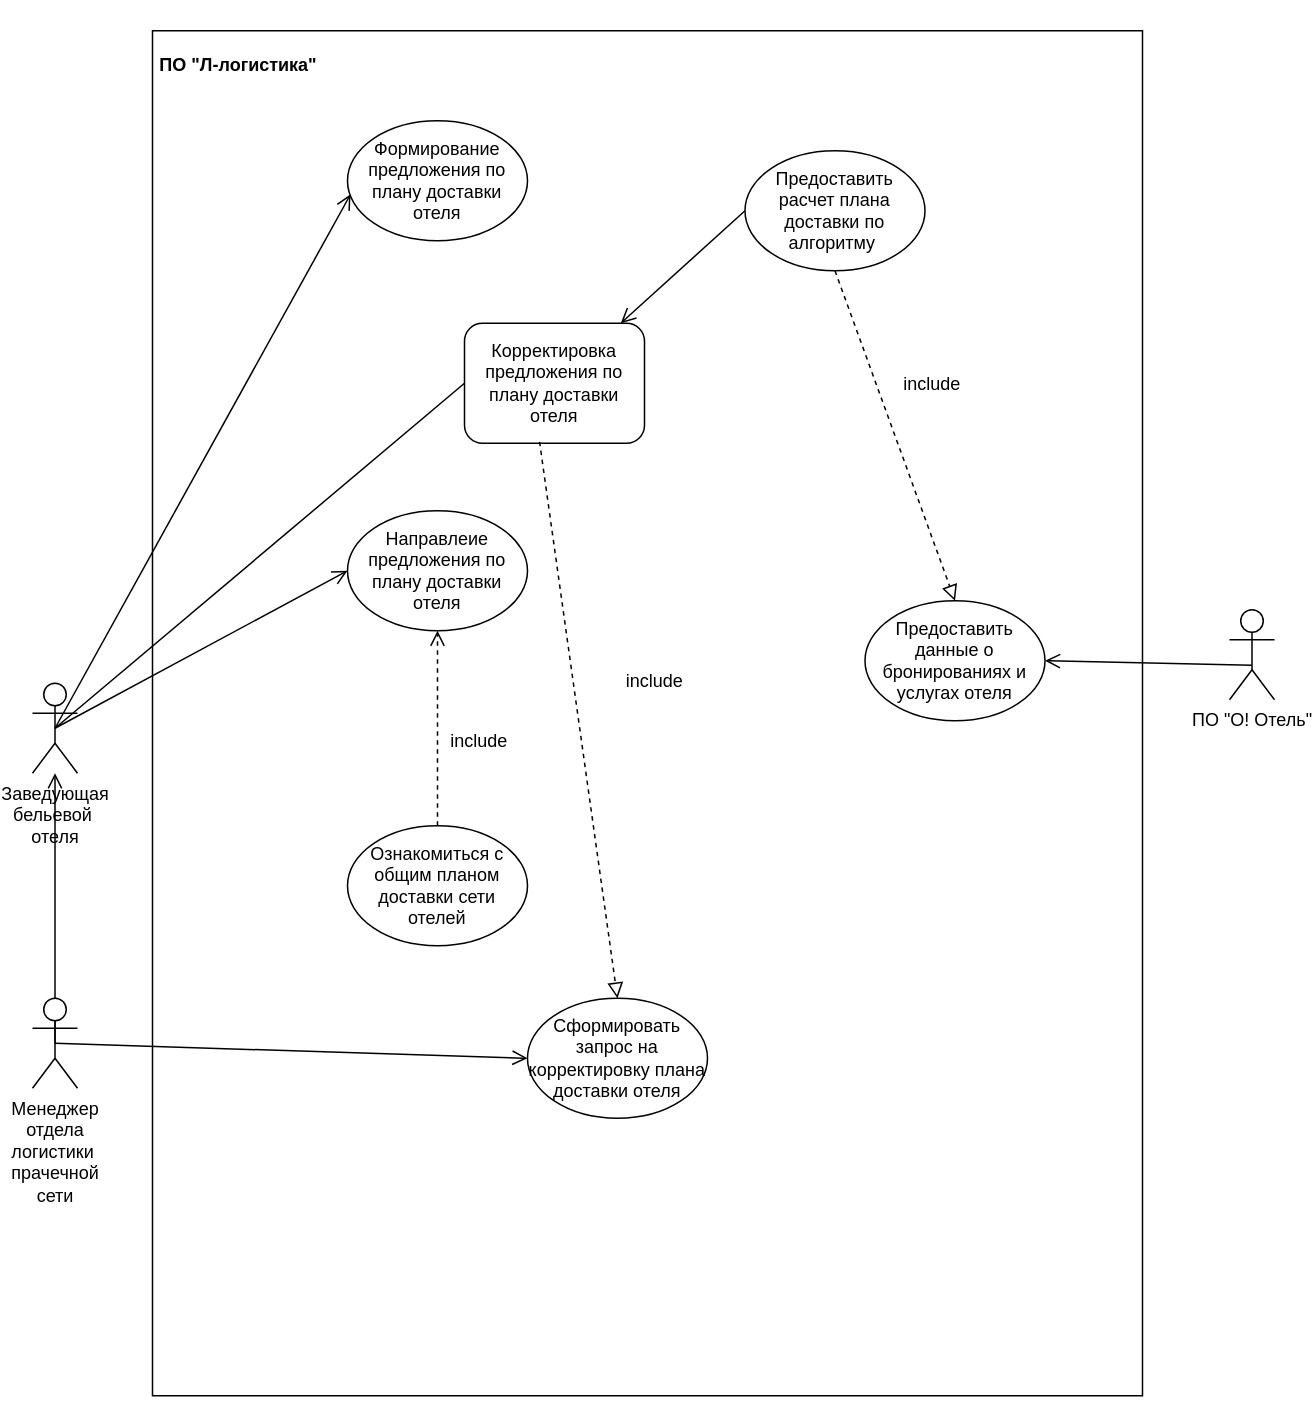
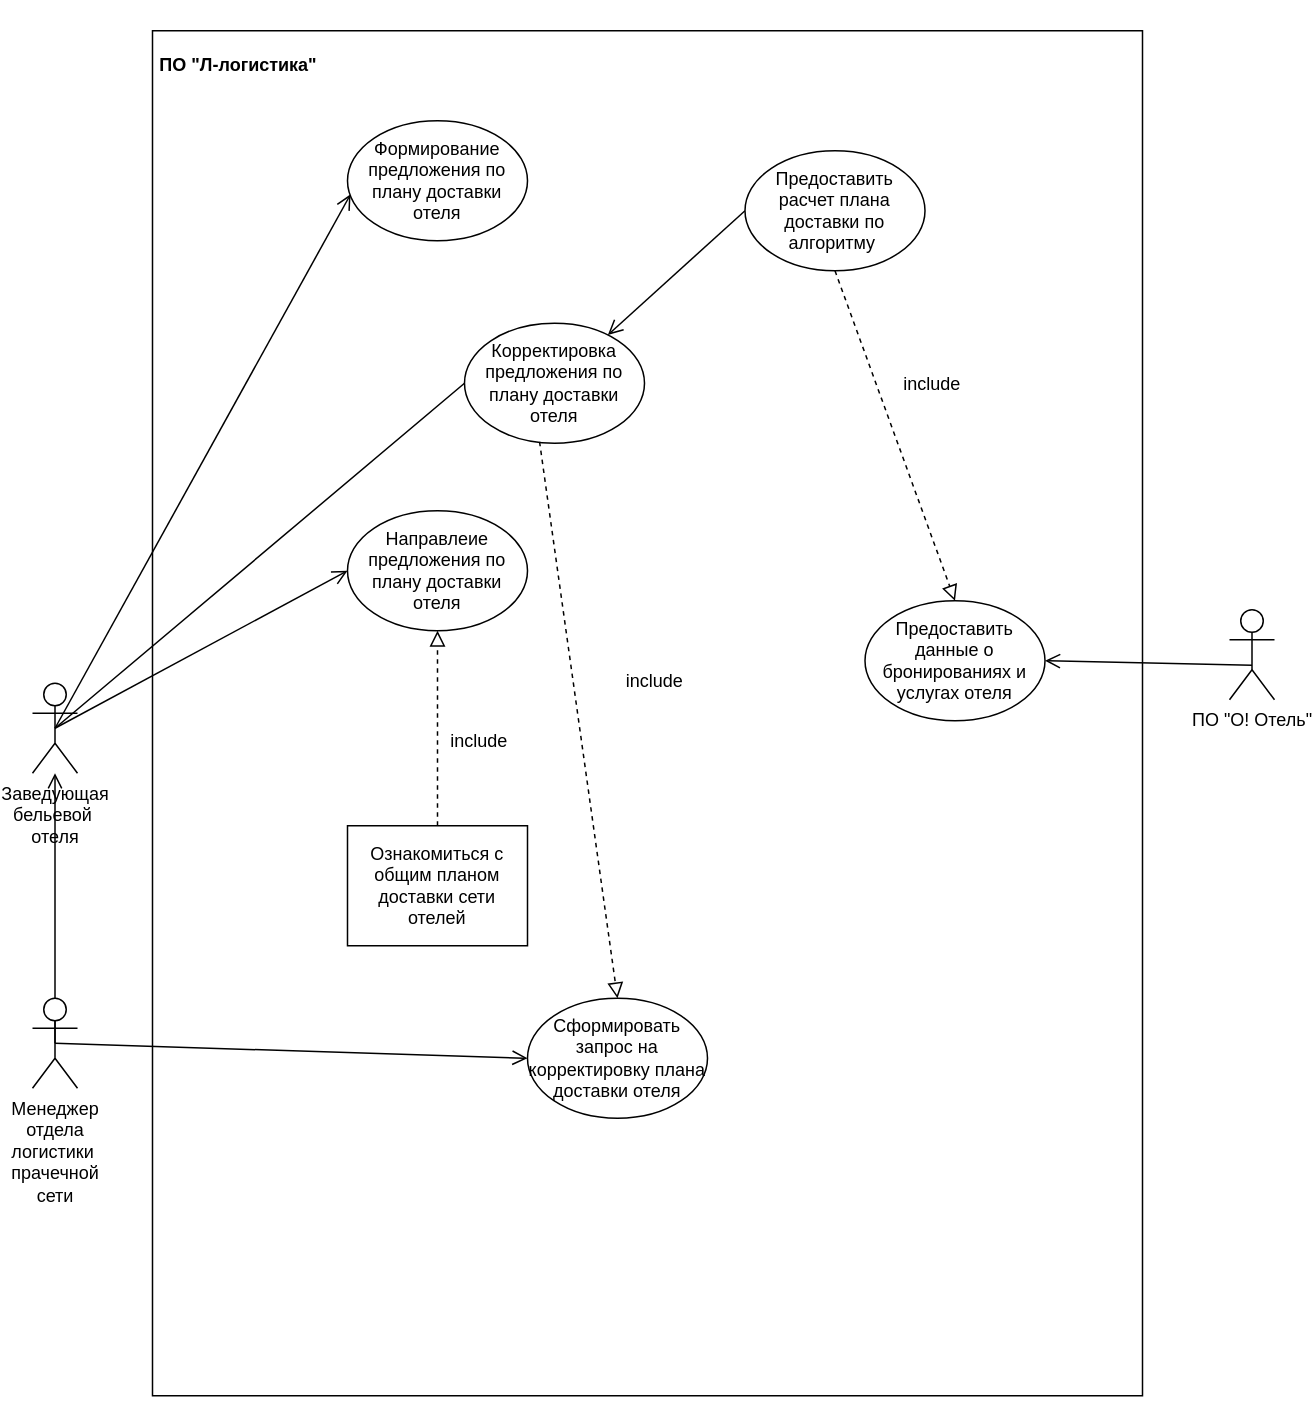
(554, 383) -> (554, 383)
(437, 641) -> (437, 647)
(437, 886) -> (437, 886)
